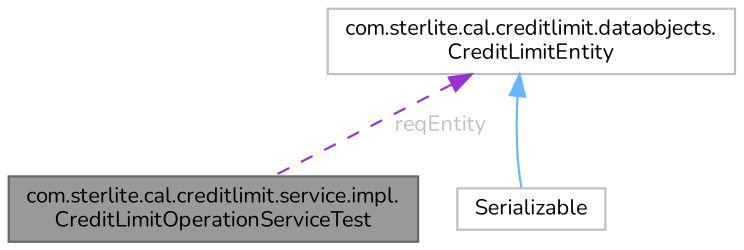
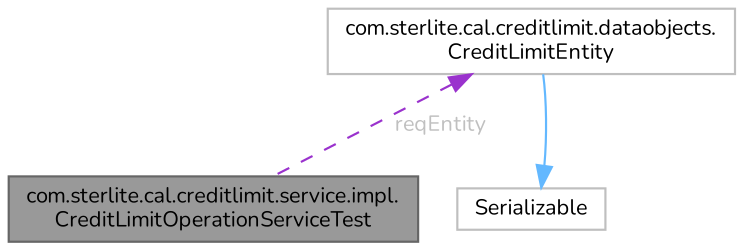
(517, 142) -> (546, 120)
